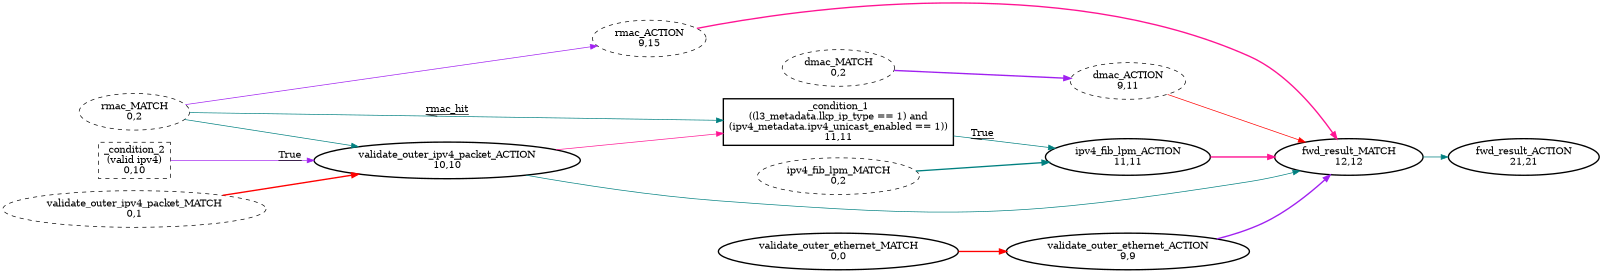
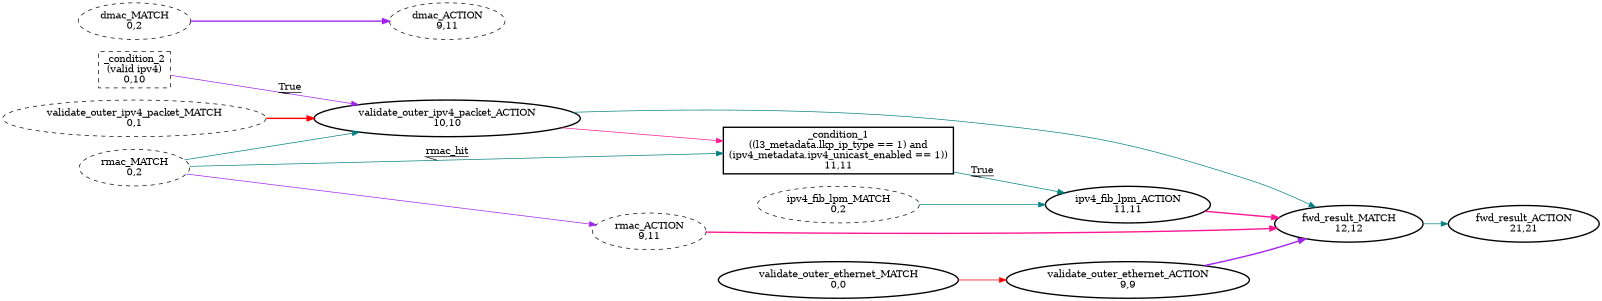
(649, 39) -> (649, 231)
(1233, 117) -> none
(979, 167) -> (979, 205)
(979, 251) -> (979, 280)
